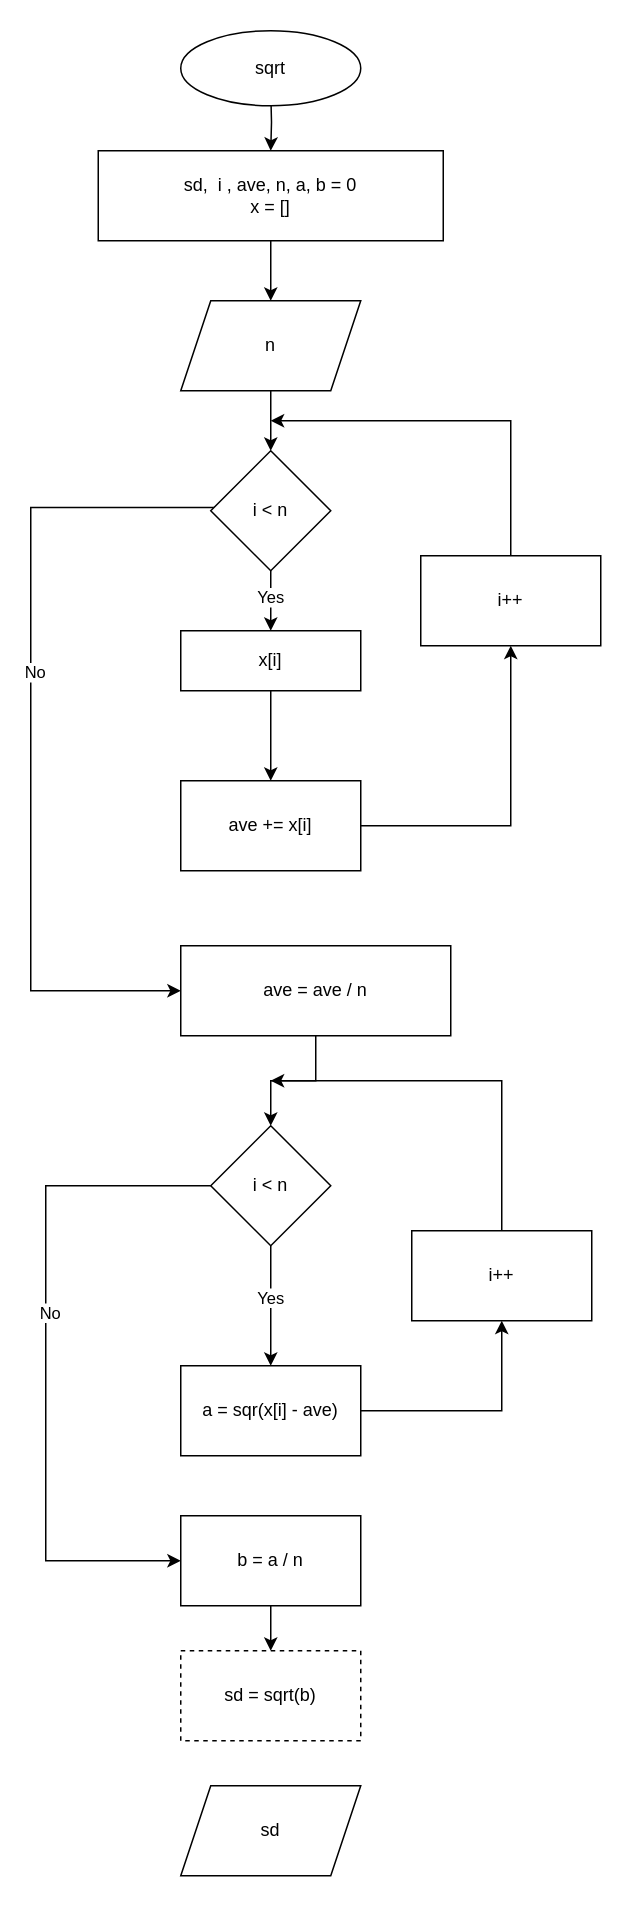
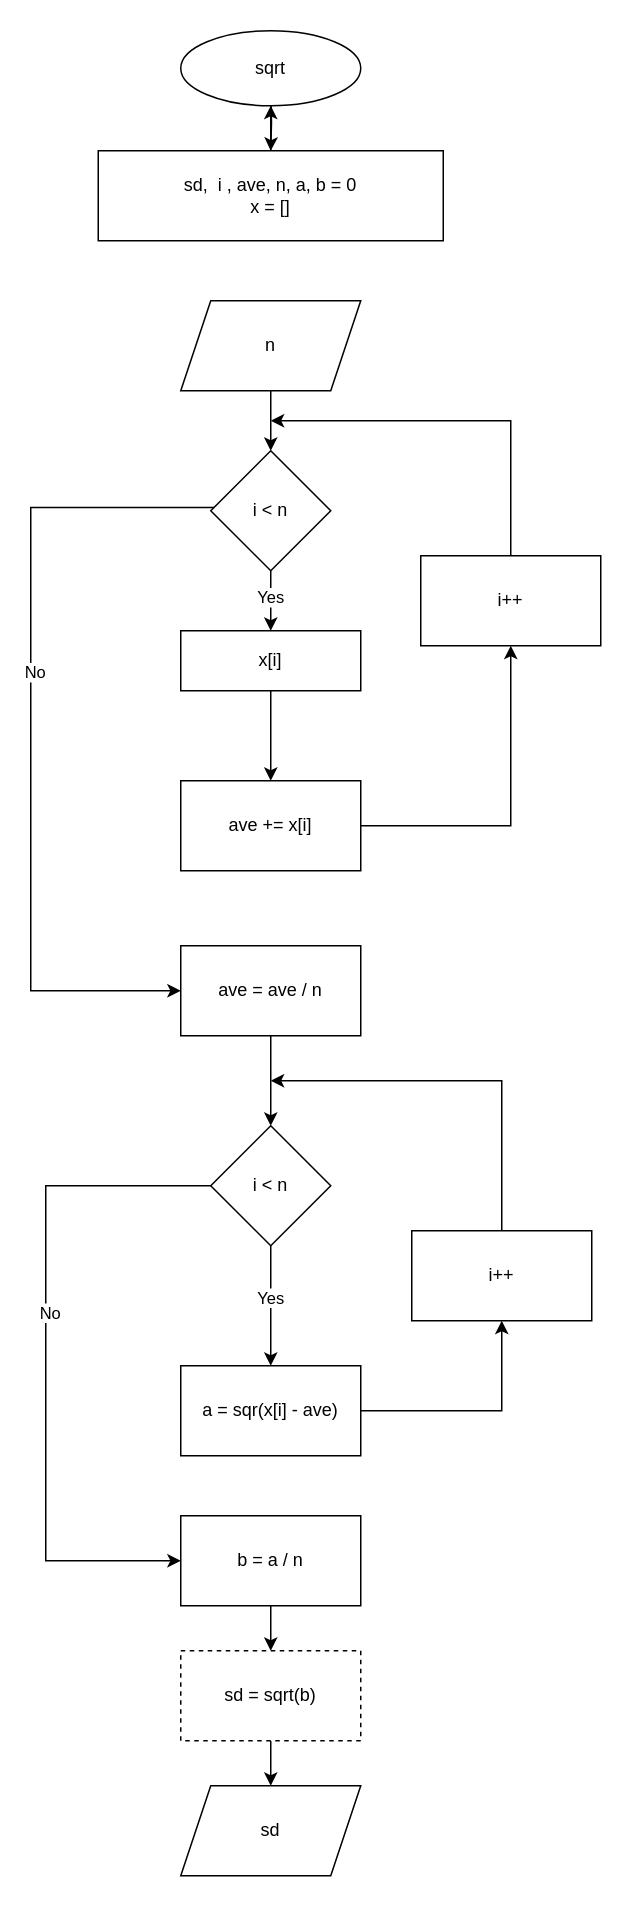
(271, 266) -> (271, 149)
(316, 991) -> (271, 991)
none -> (271, 1769)
